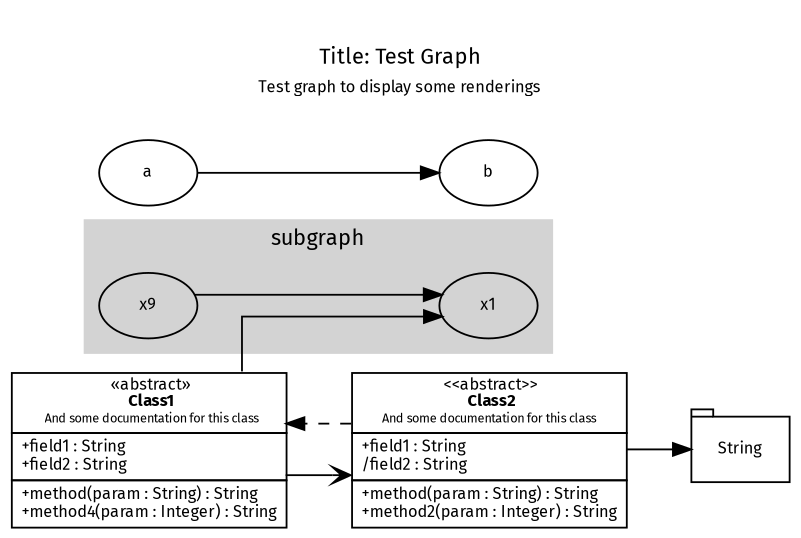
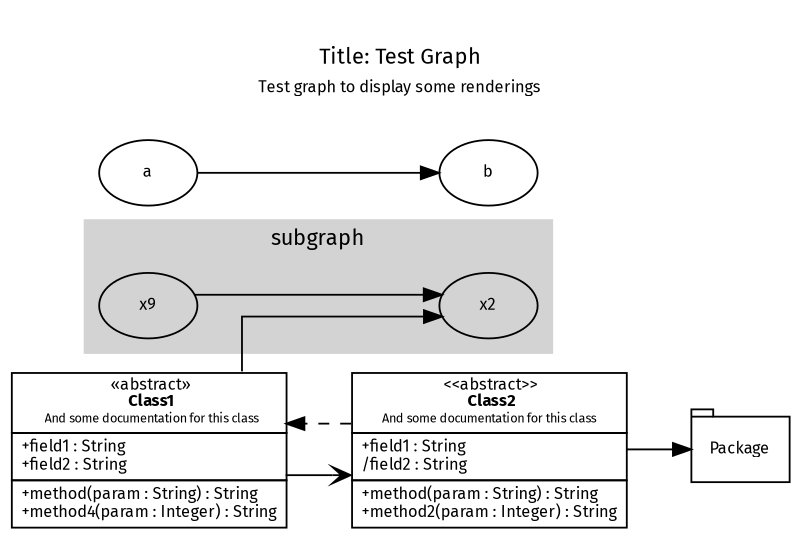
(489, 306) -> (489, 306)
(741, 449) -> (741, 449)
